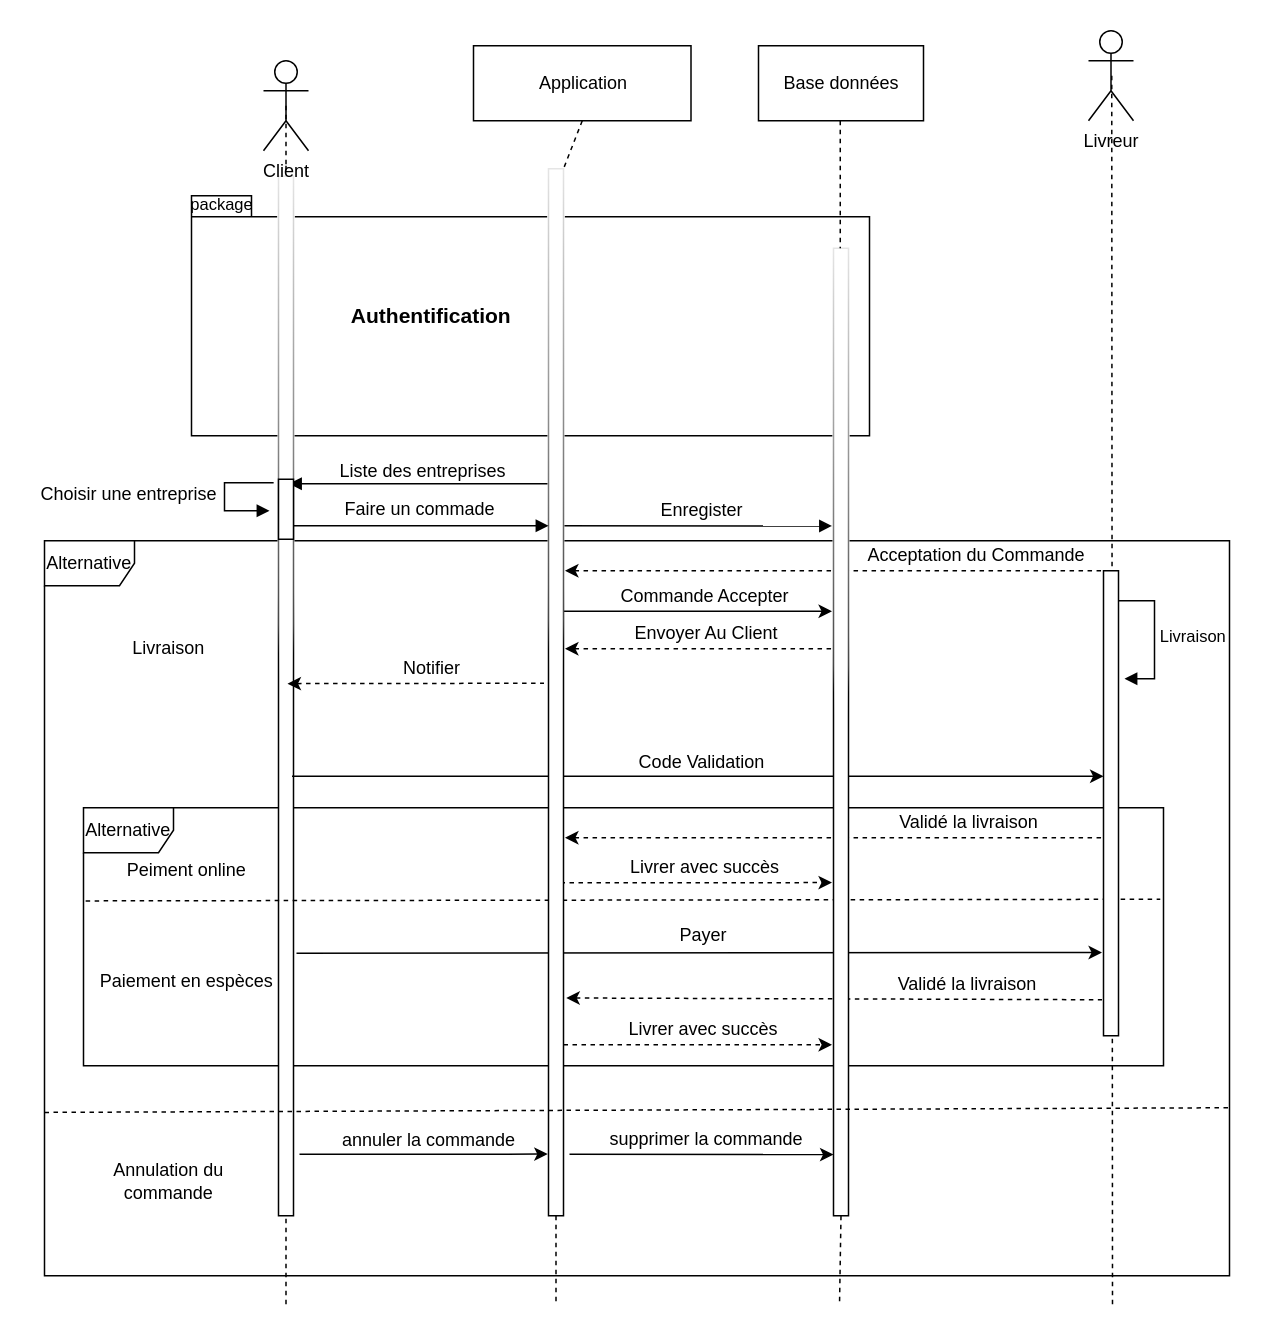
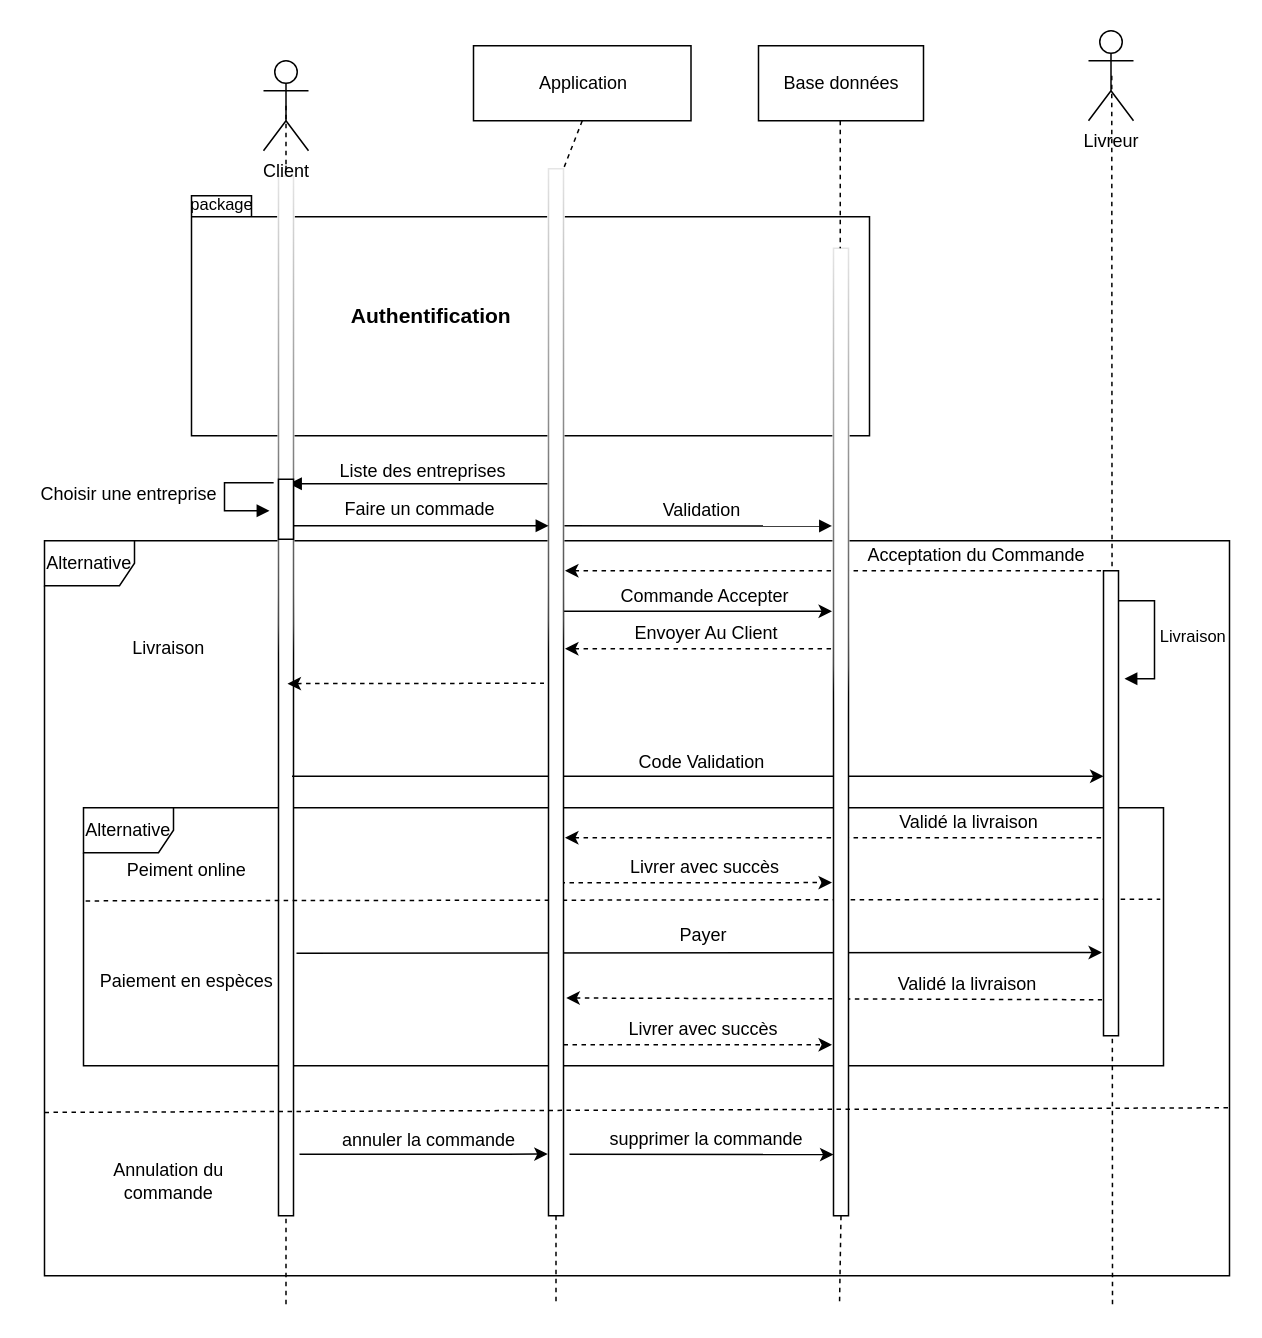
(702, 511) -> (702, 511)
(431, 668) -> none
